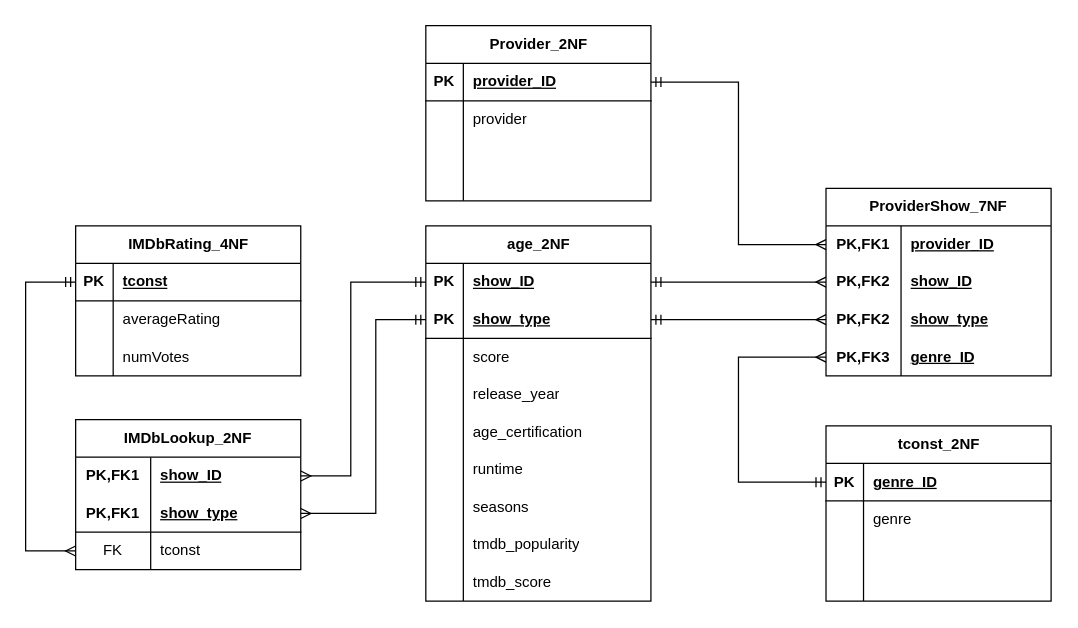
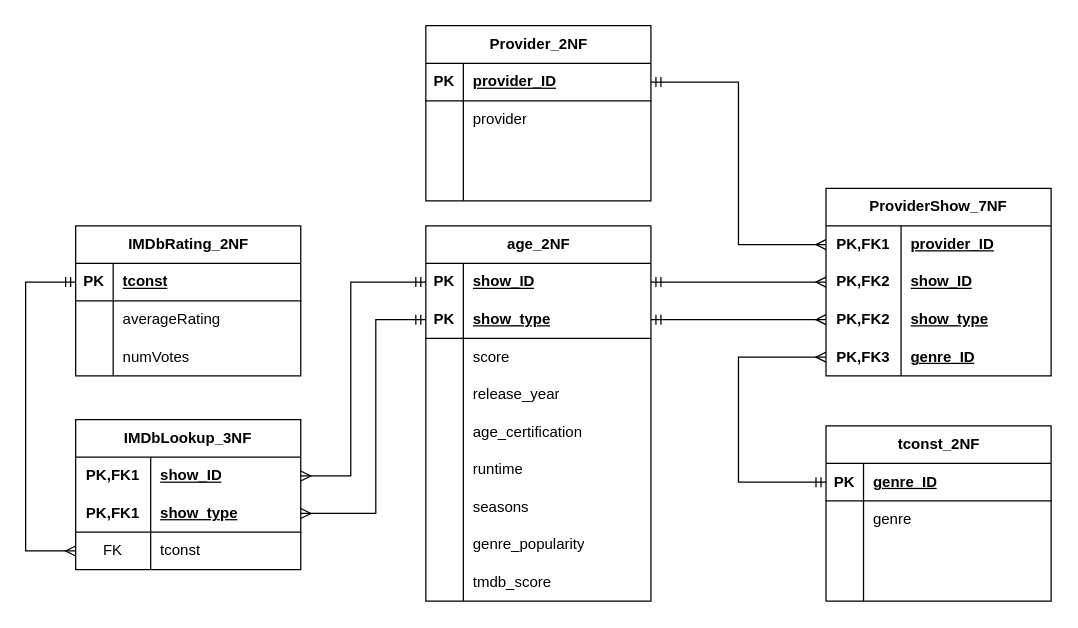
(189, 244) -> (189, 244)
(188, 438) -> (188, 438)
(532, 544) -> (536, 544)
